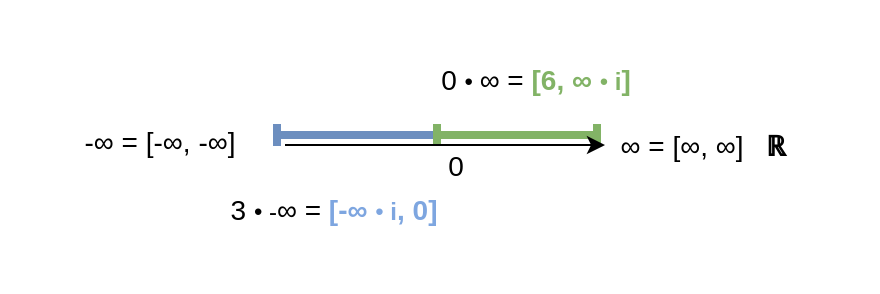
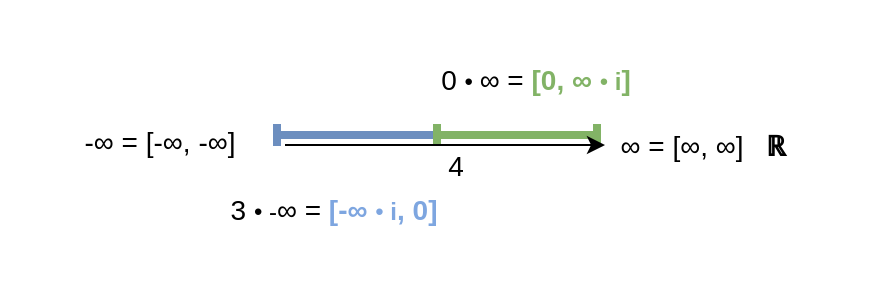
(537, 81) -> (537, 81)
(457, 167) -> (457, 167)
